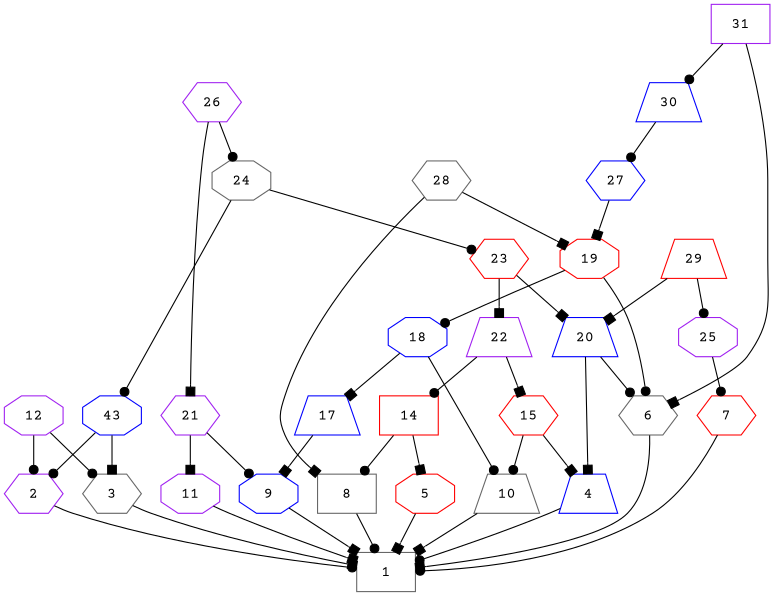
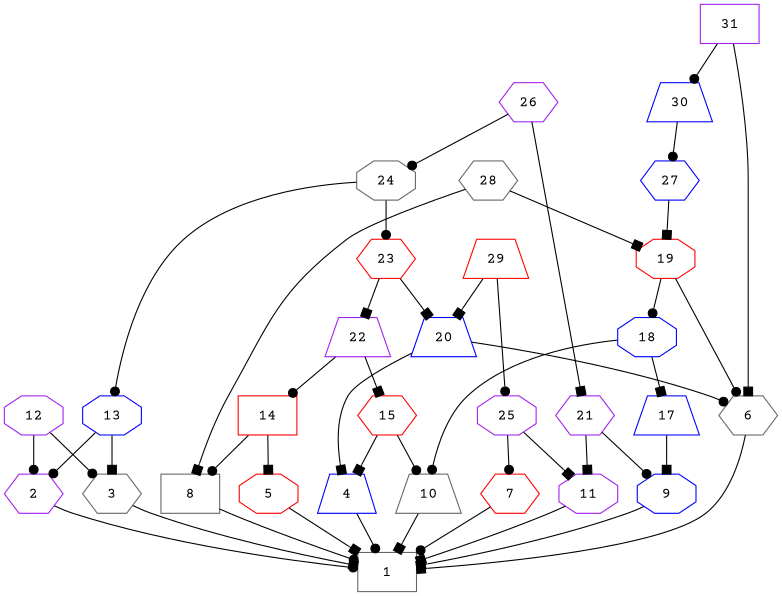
(112, 415) -> (112, 415)
none -> (544, 451)
